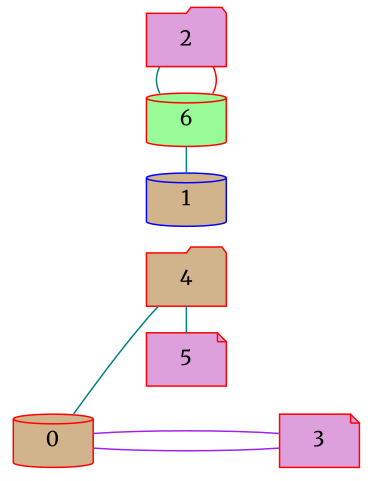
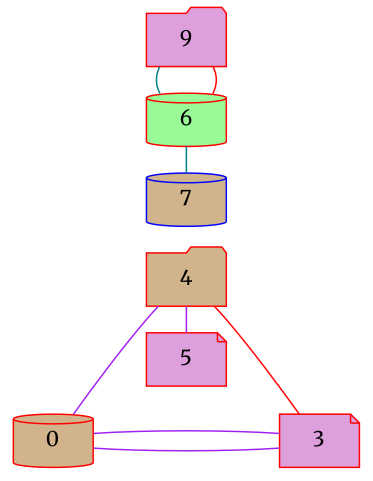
(186, 40) -> (186, 40)
(186, 200) -> (186, 200)
(186, 320) -> (186, 320)
(114, 359) -> (114, 359)
none -> (258, 359)
